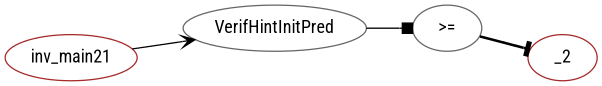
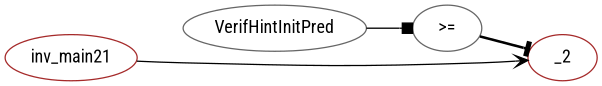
(157, 45) -> (326, 66)
